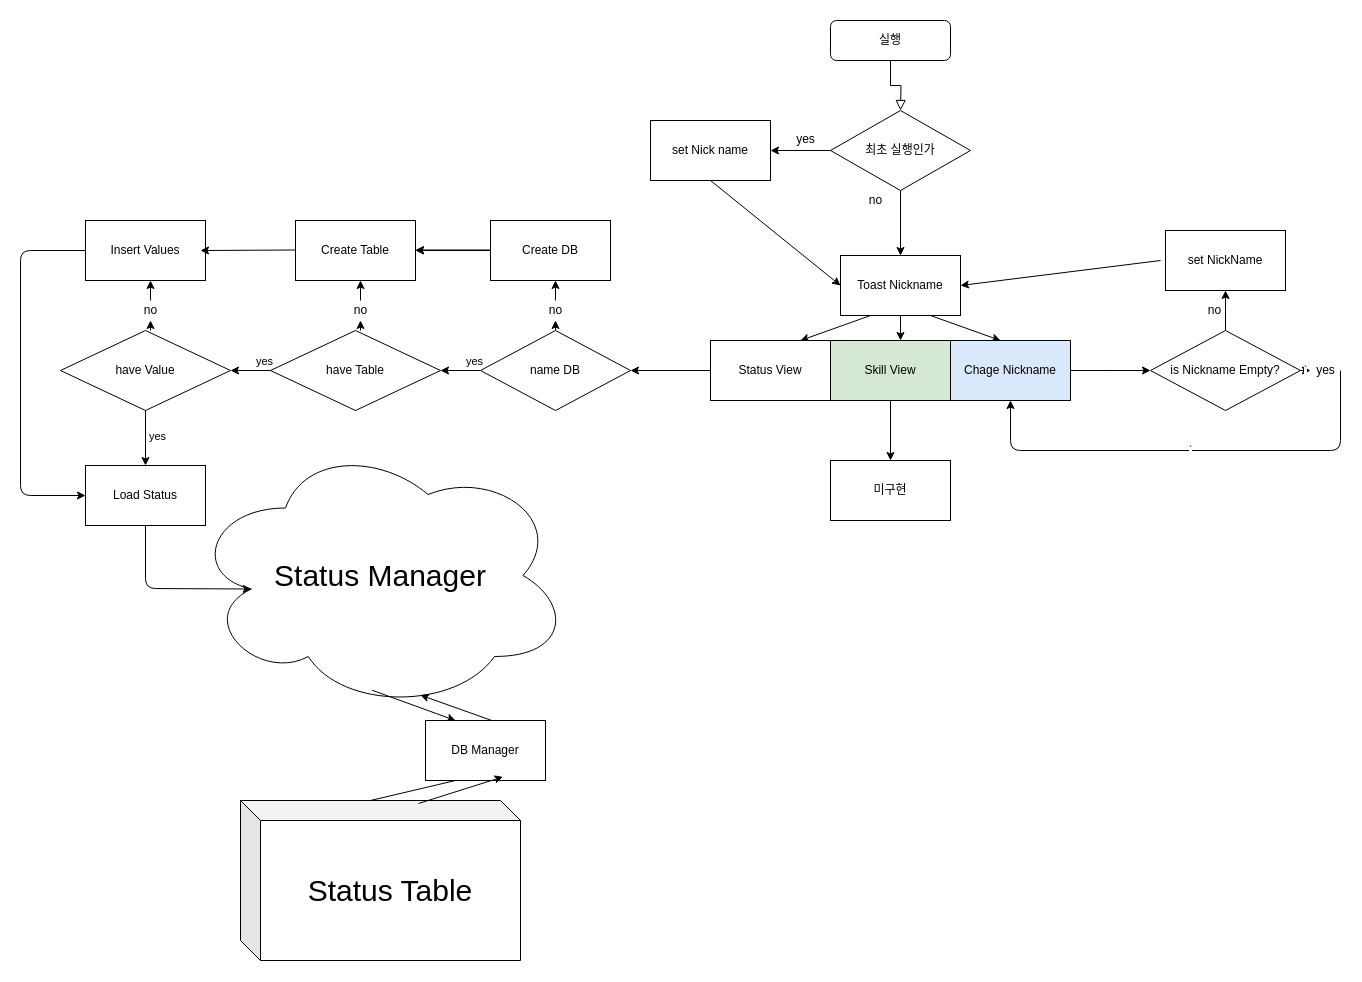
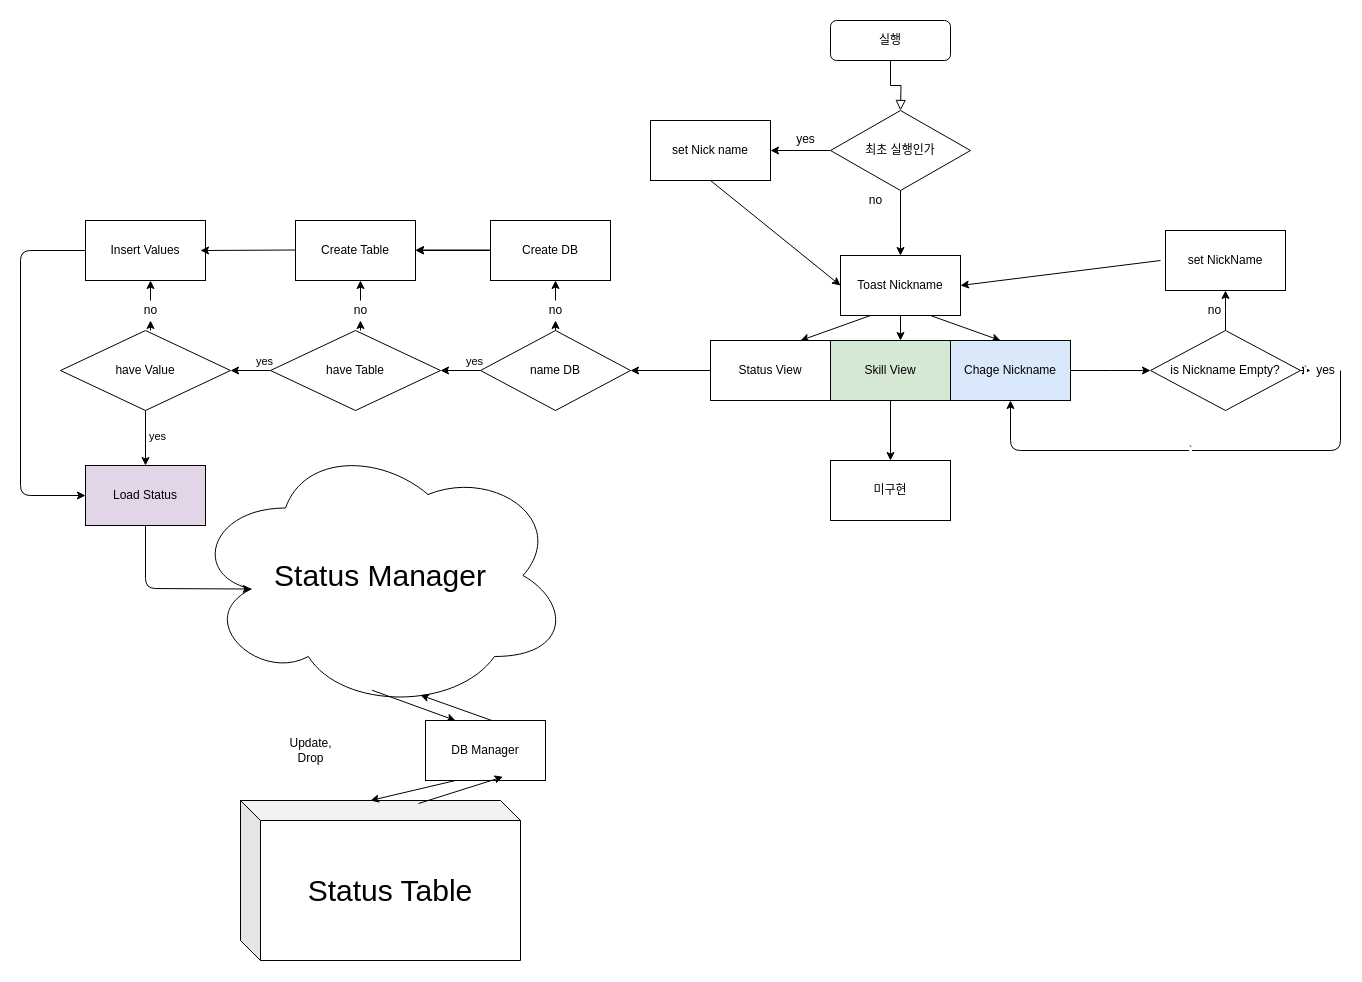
(146, 496) -> (146, 496)
none -> (311, 751)
(375, 799) -> (378, 799)
